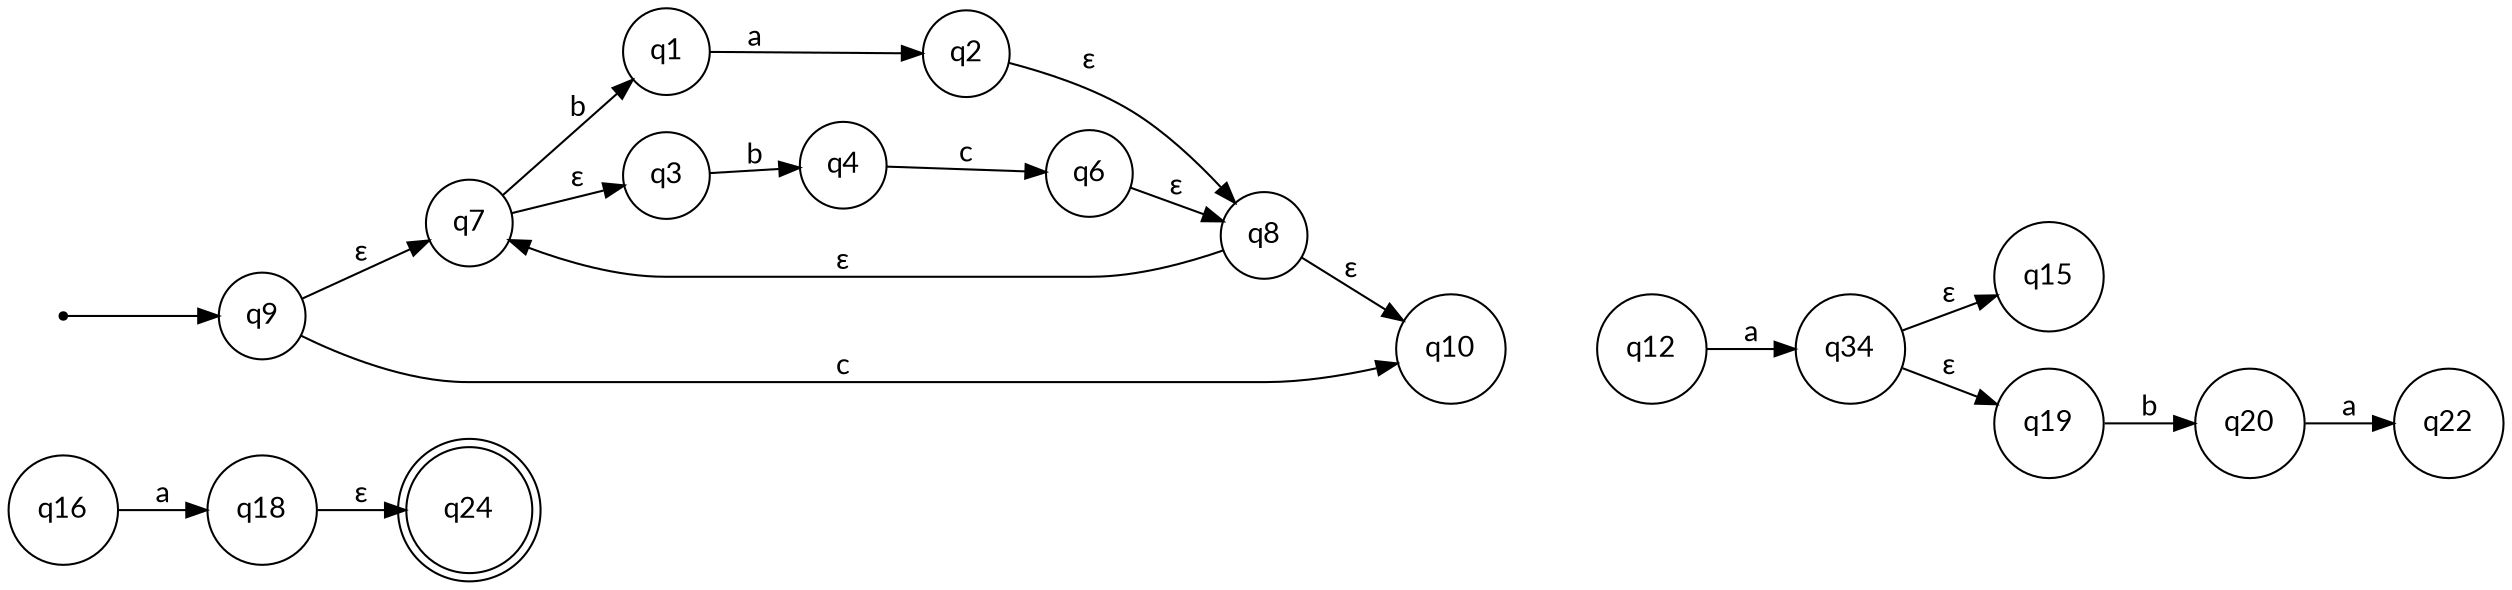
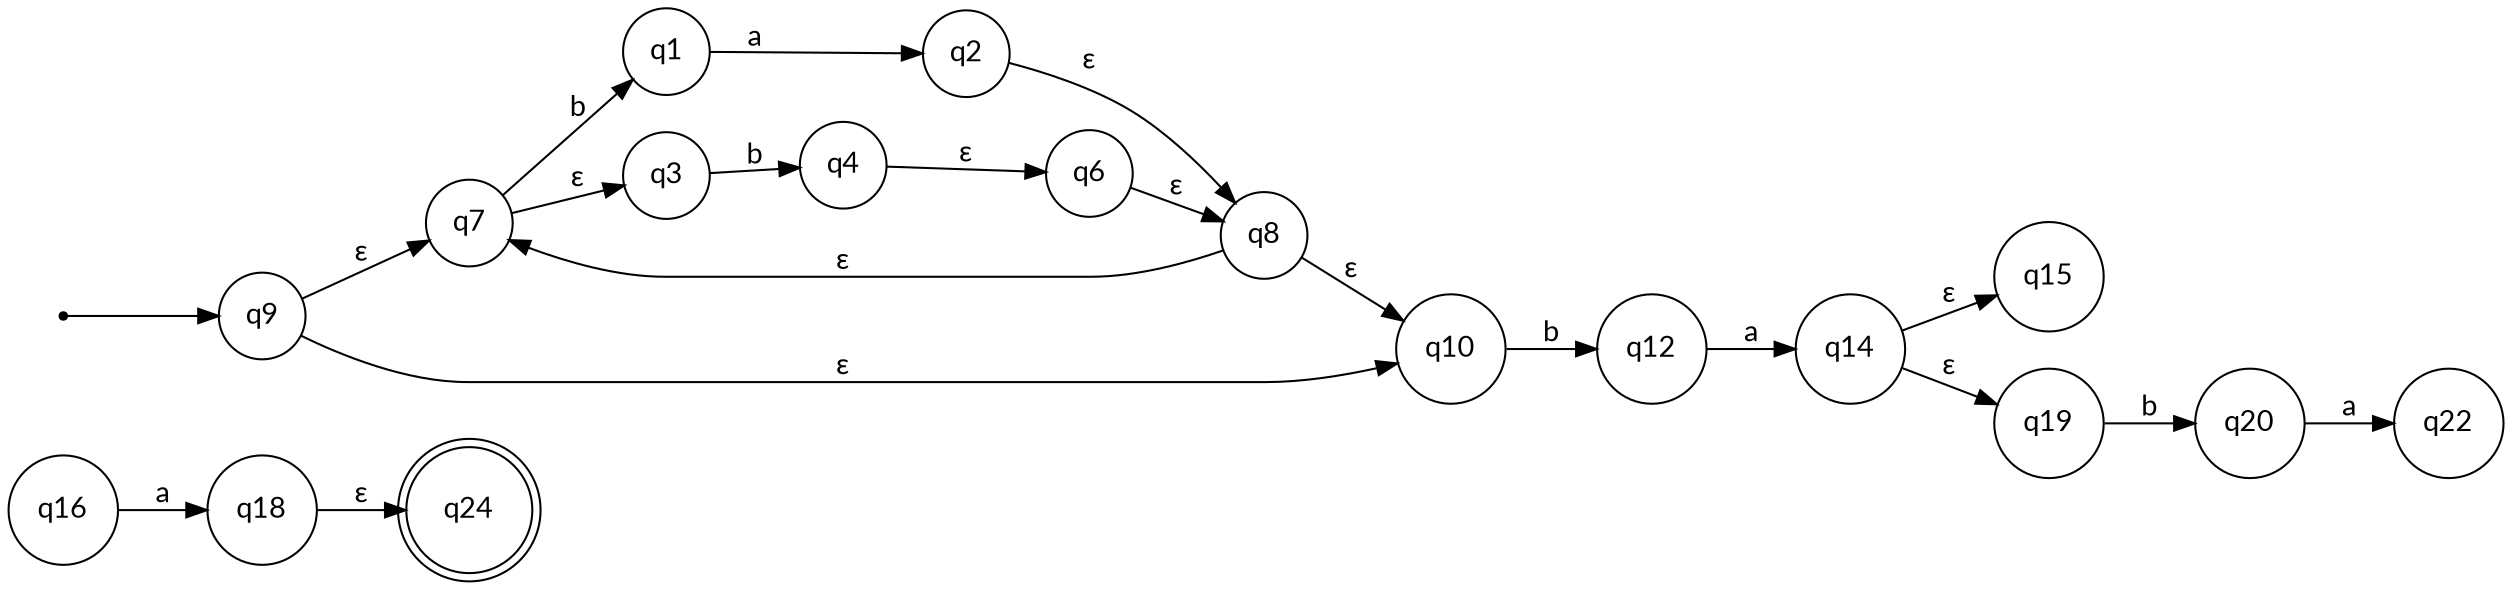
(966, 154) -> (966, 154)
none -> (1541, 349)
(1850, 349) -> (1850, 349)
(843, 367) -> (843, 367)
